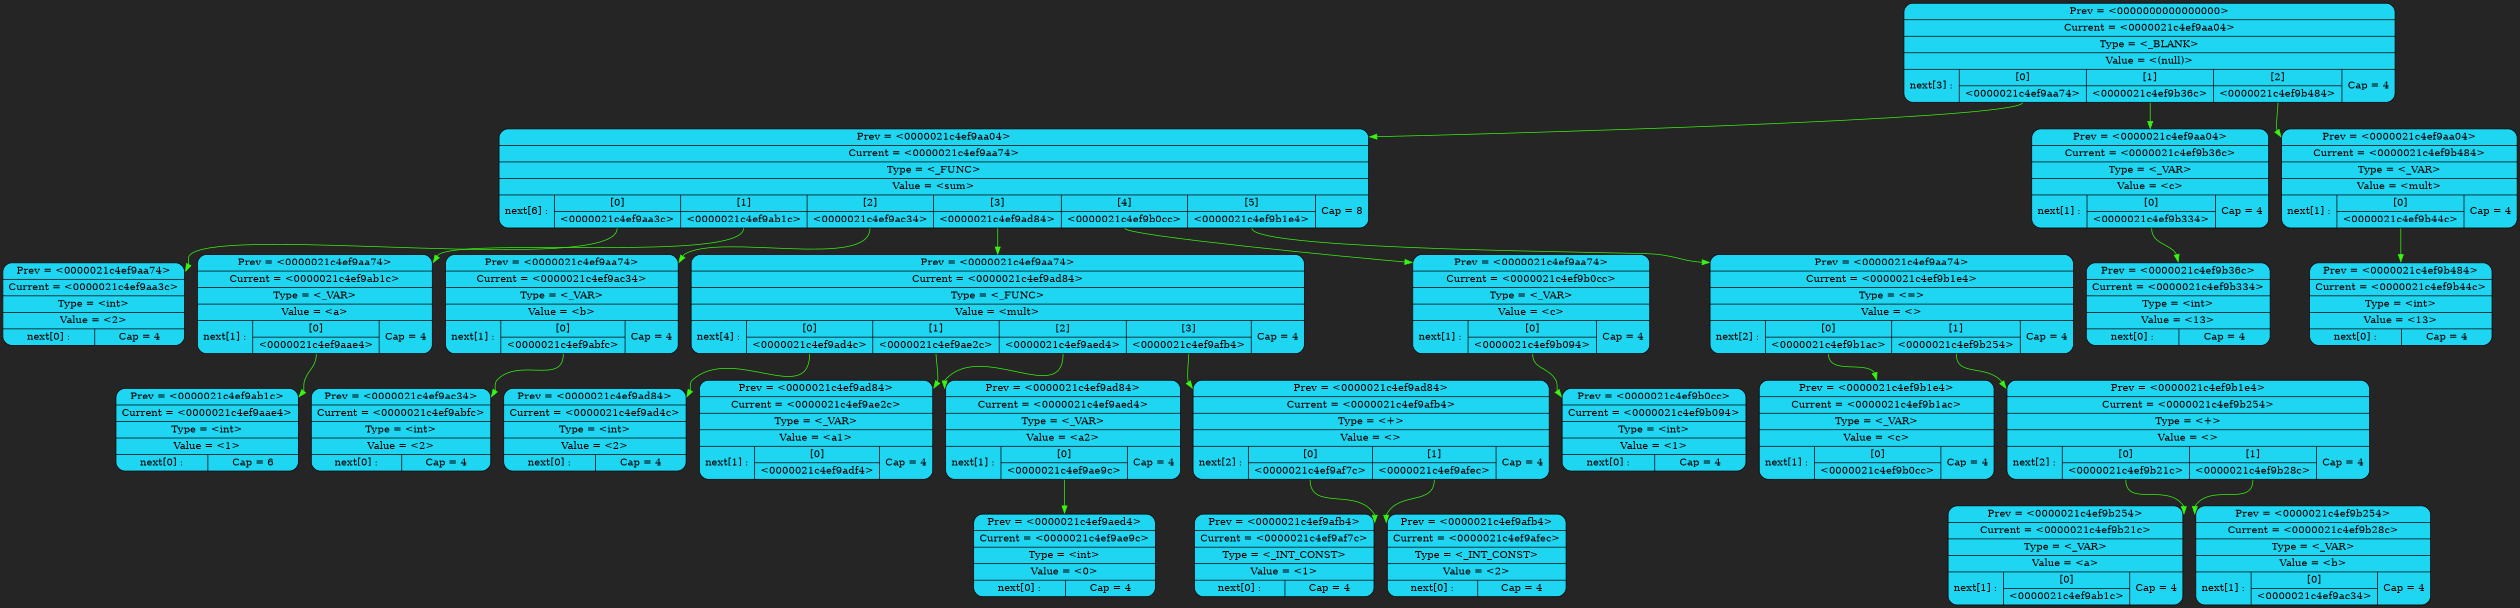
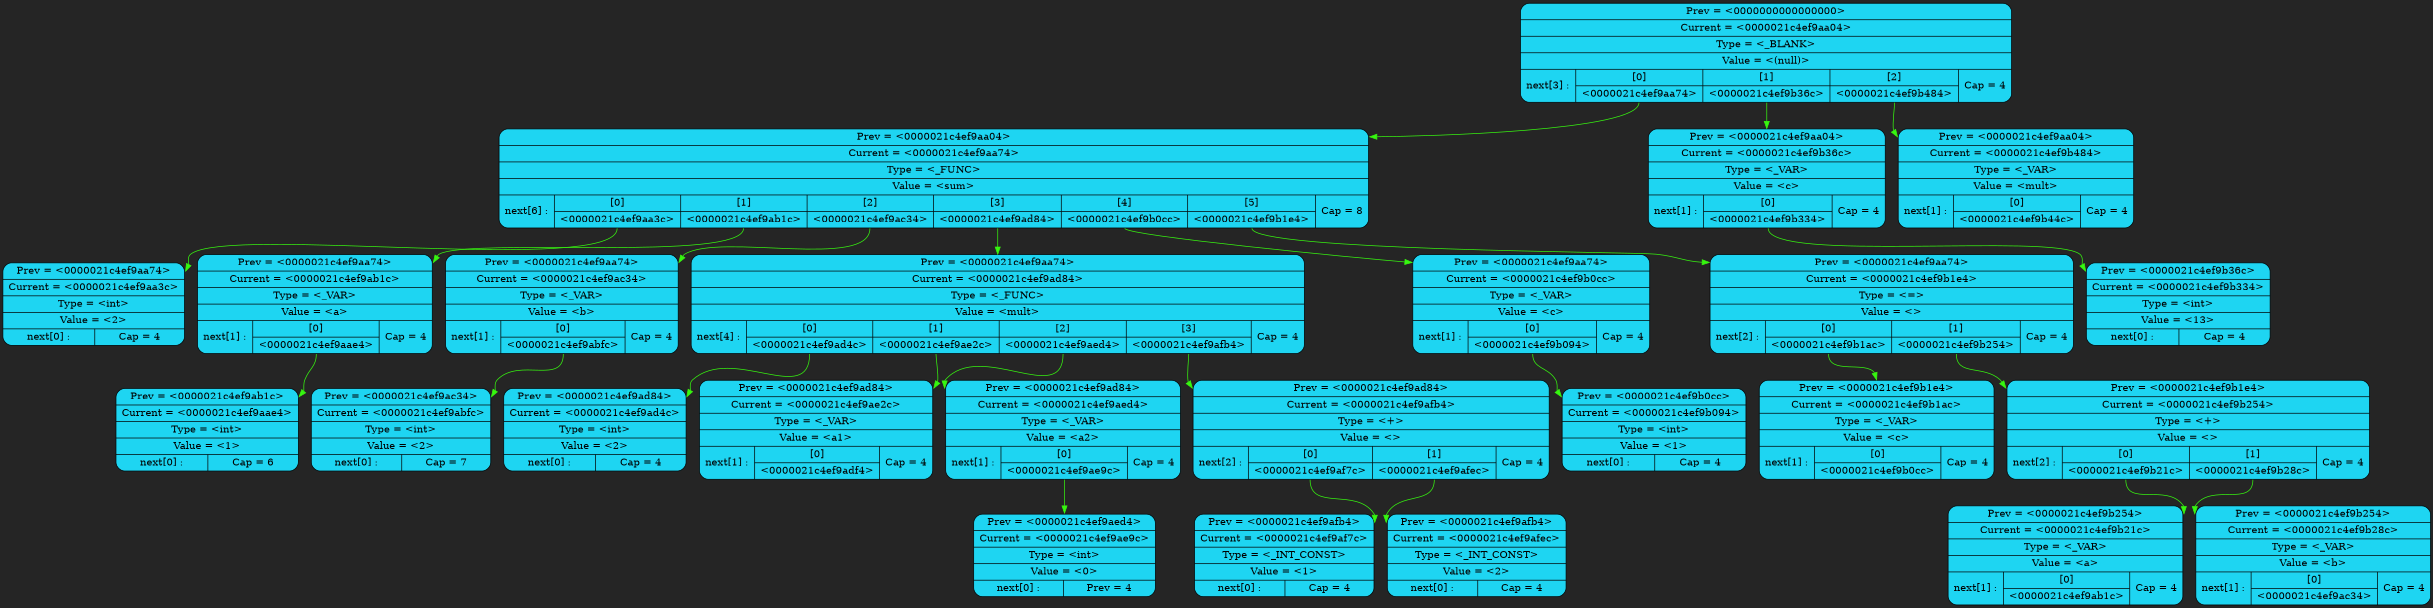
(2401, 304) -> none
(446, 462) -> (446, 462)
(1110, 588) -> (1109, 588)
